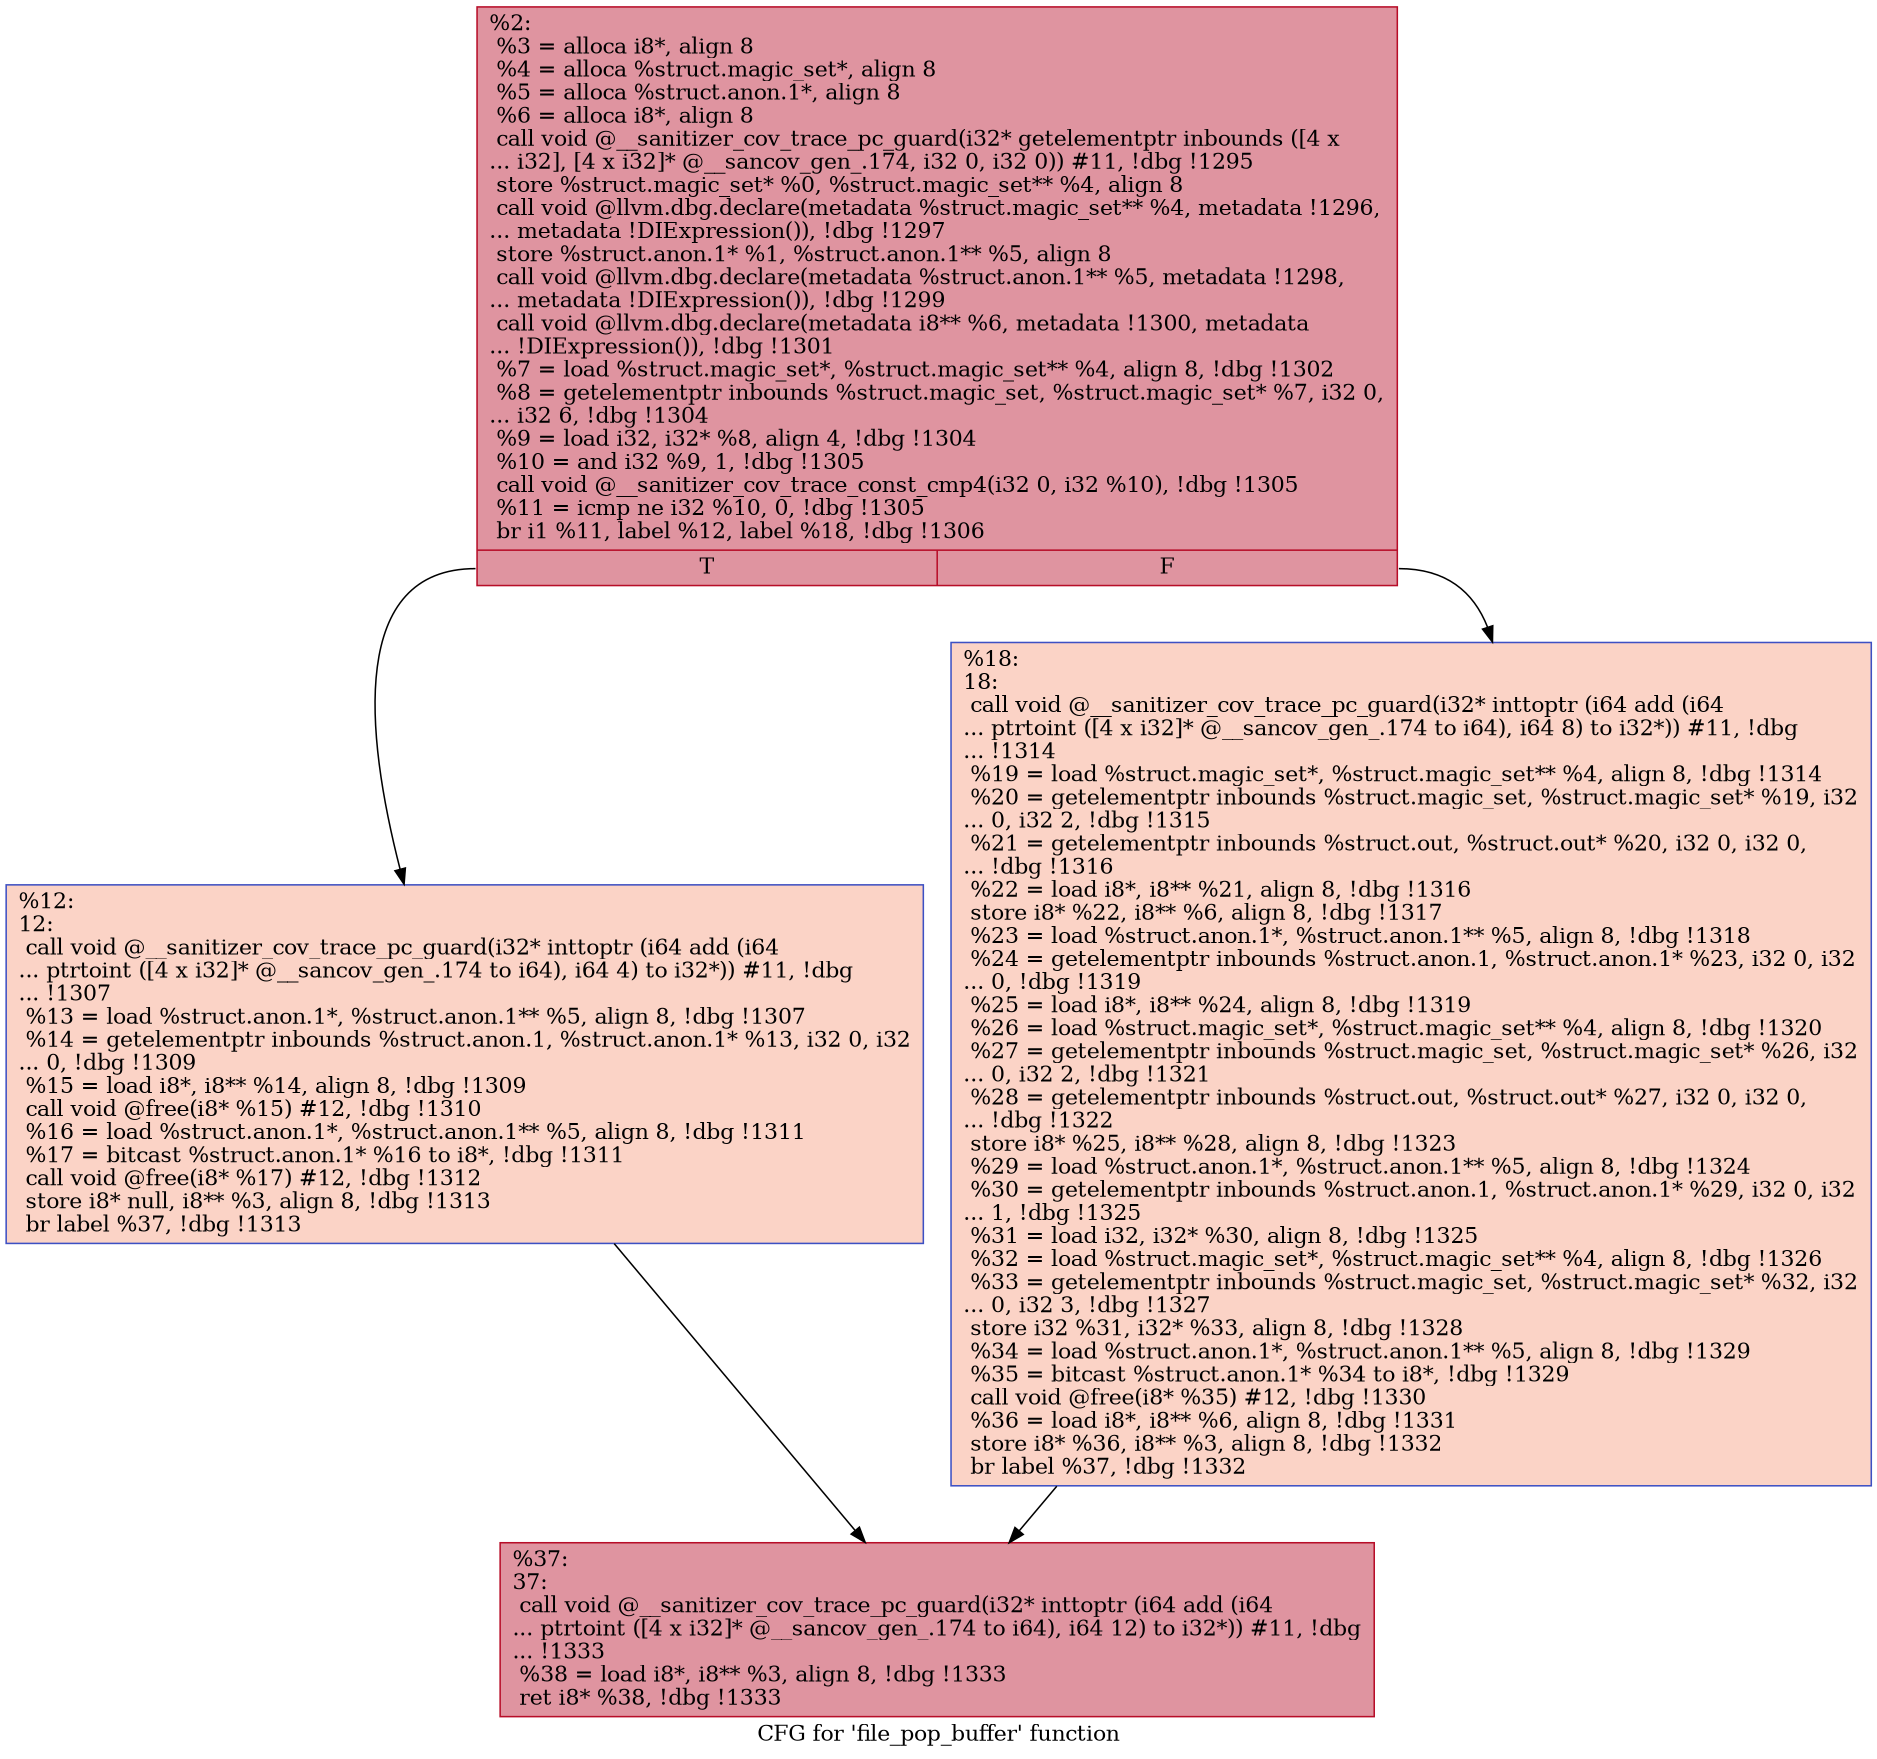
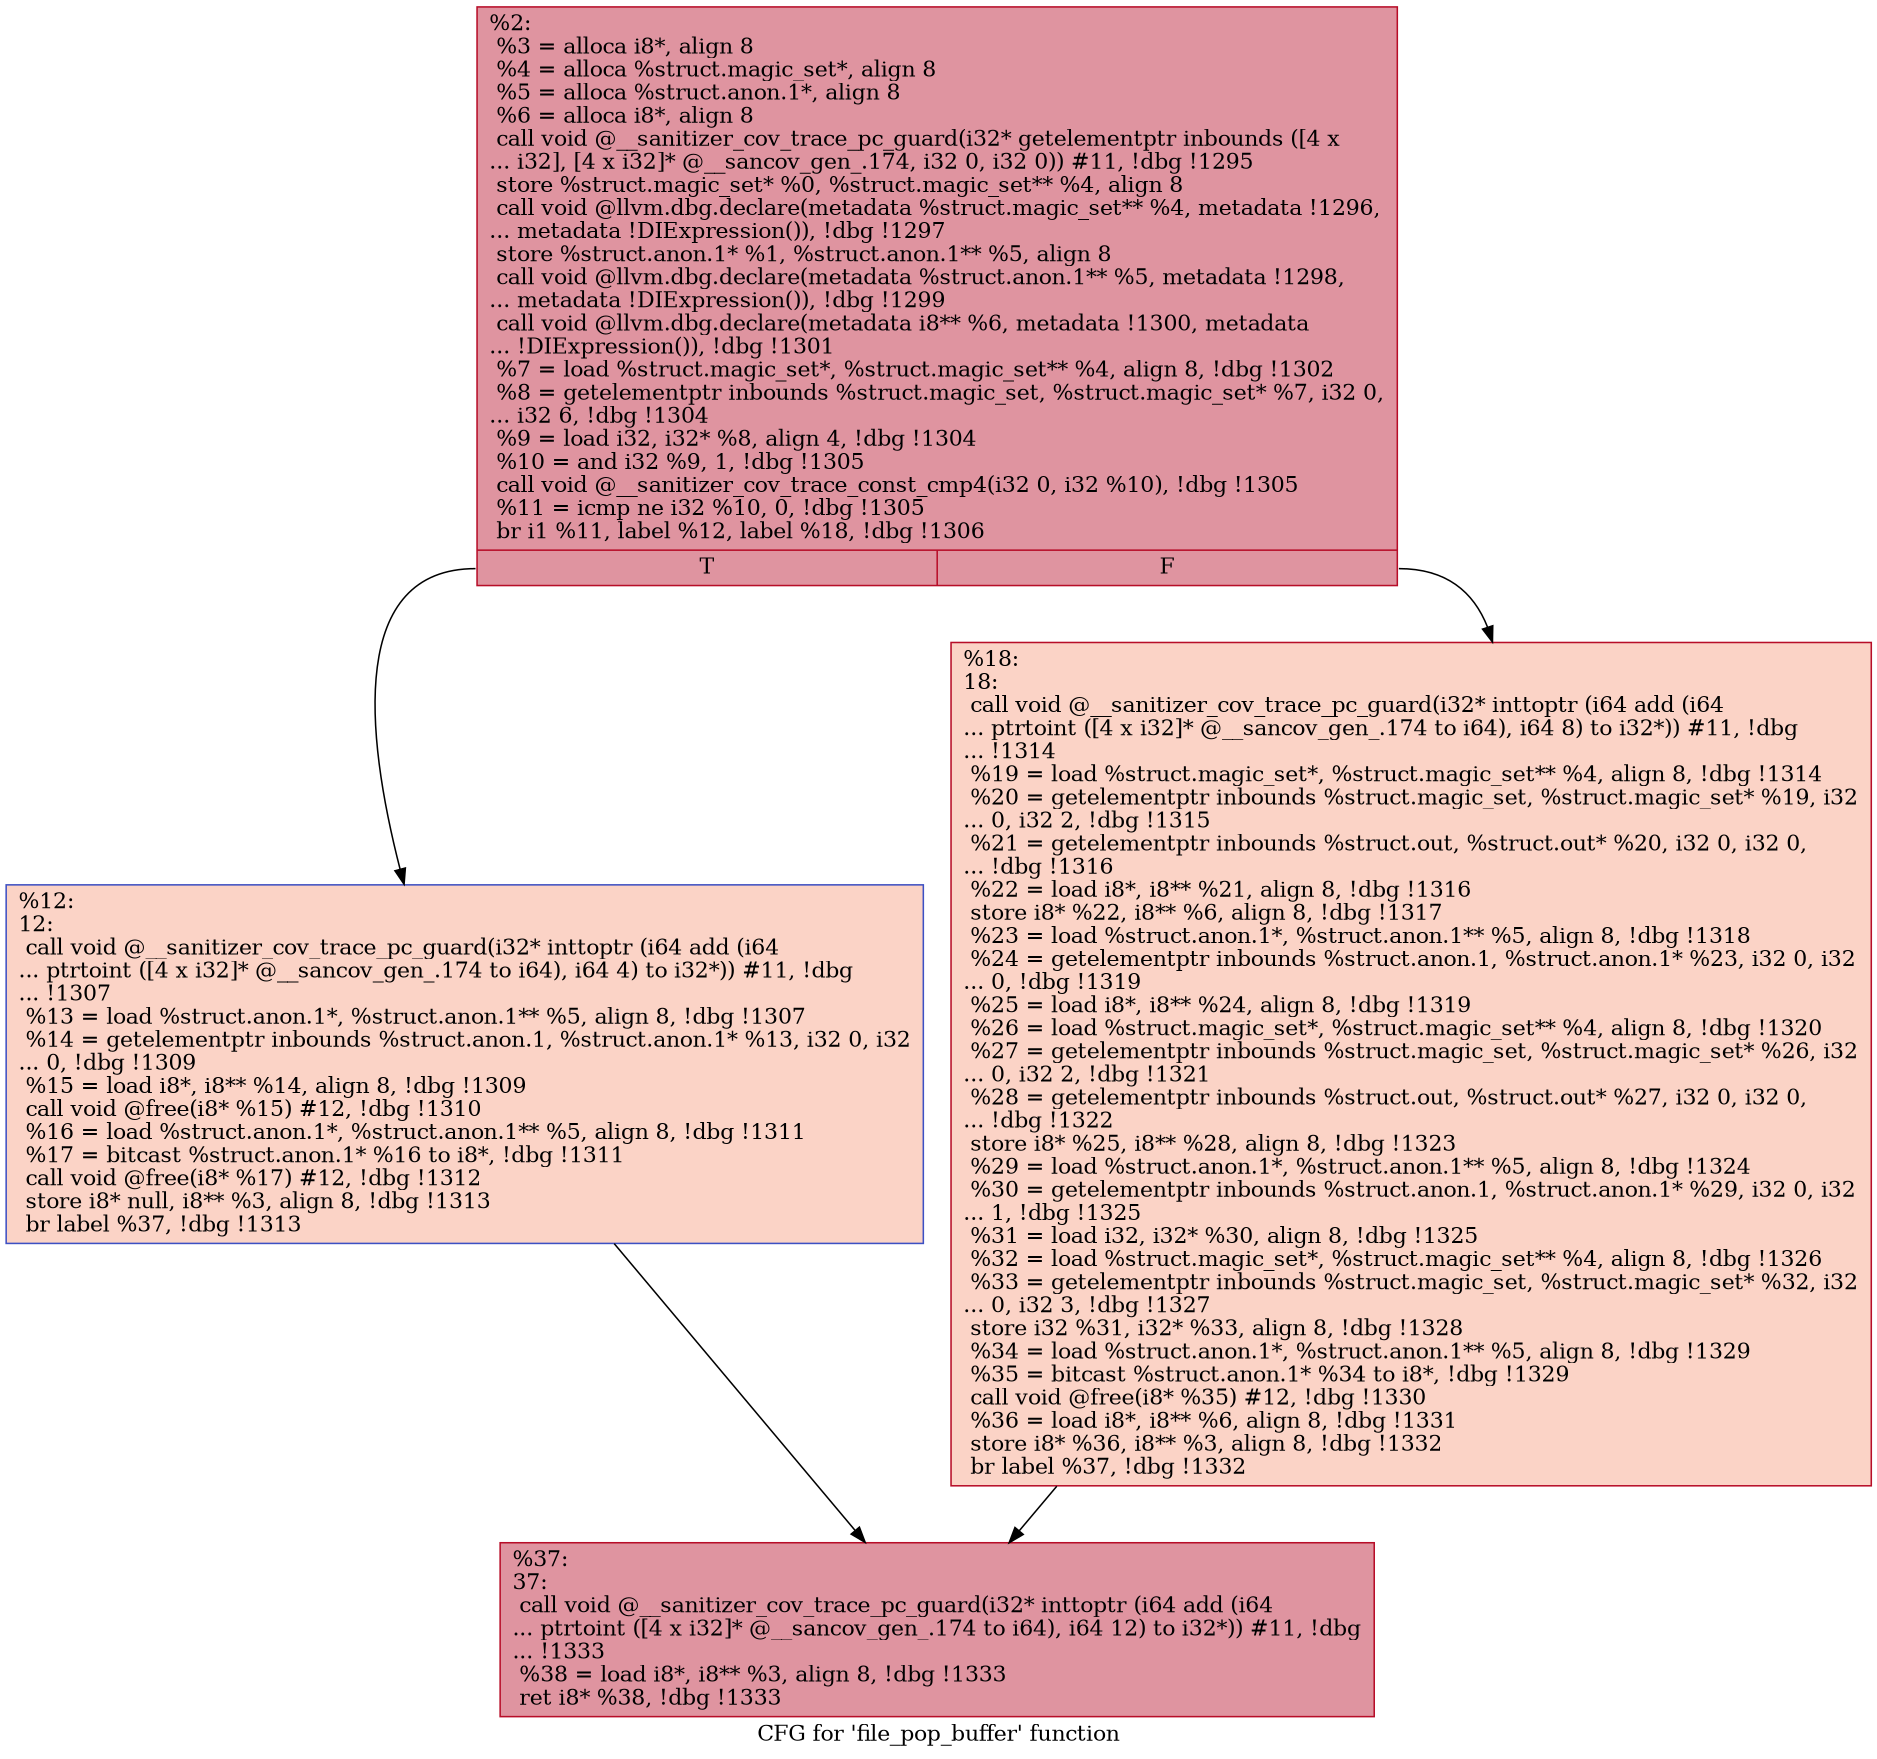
(1411, 1064) -> (1411, 1064)
